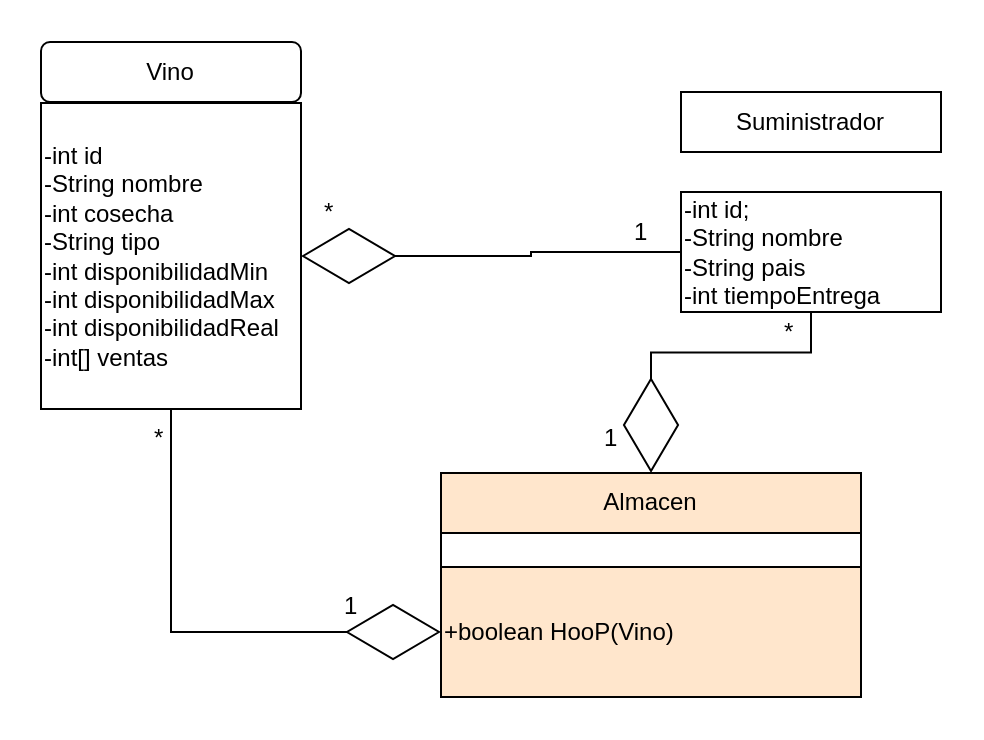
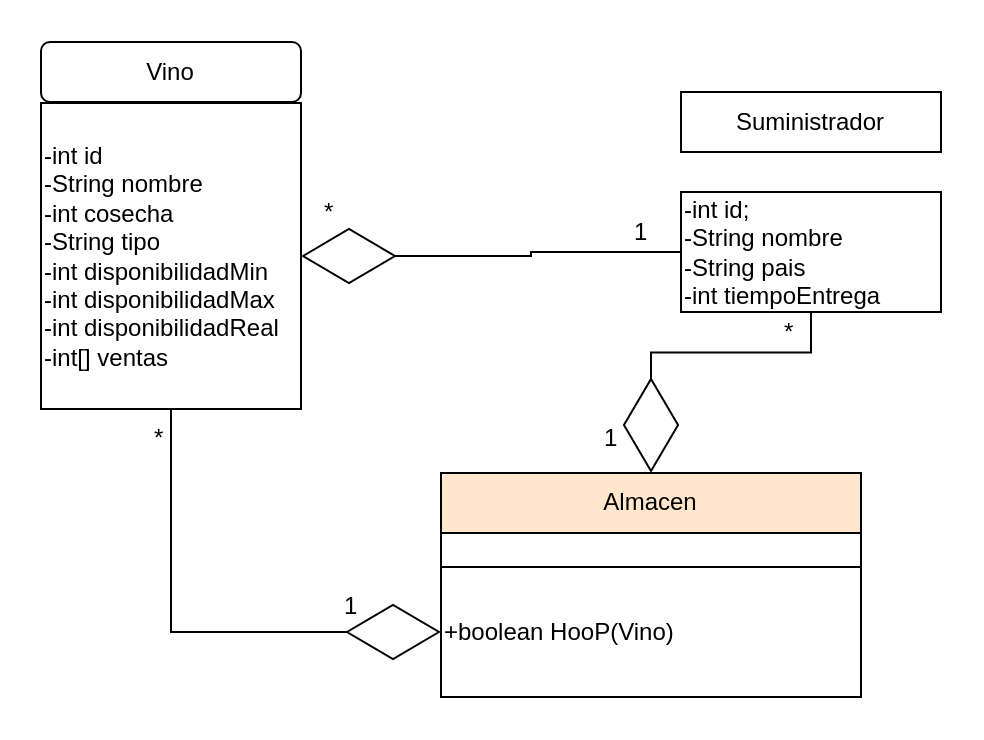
(651, 632) -> (651, 632)
